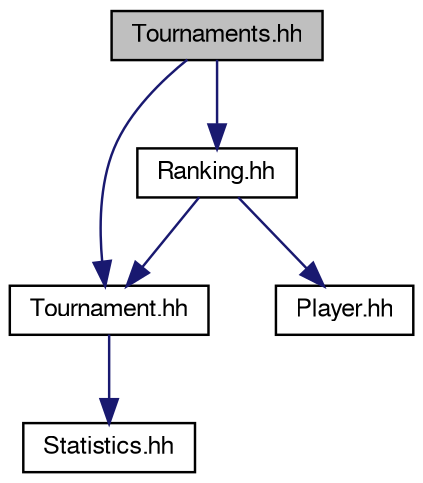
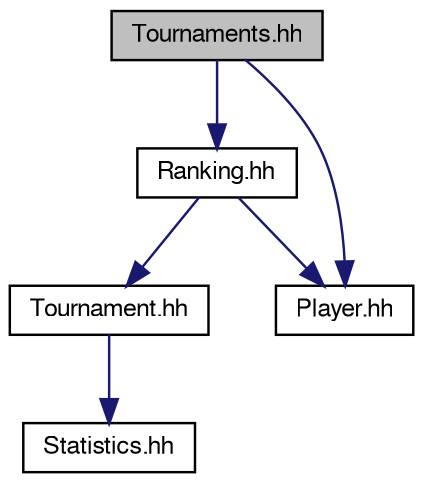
(114, 148) -> (320, 148)
